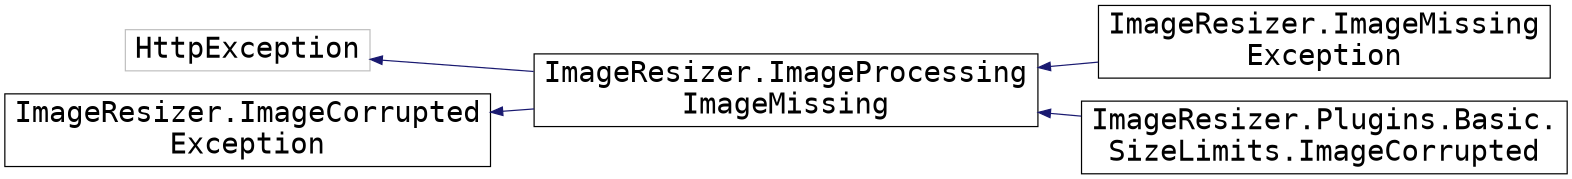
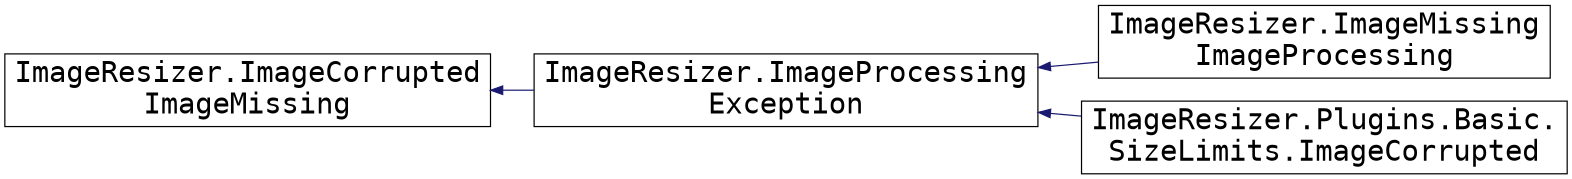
(1324, 42) -> (1324, 42)
(248, 50) -> none
(786, 90) -> (786, 90)
(248, 130) -> (248, 90)
